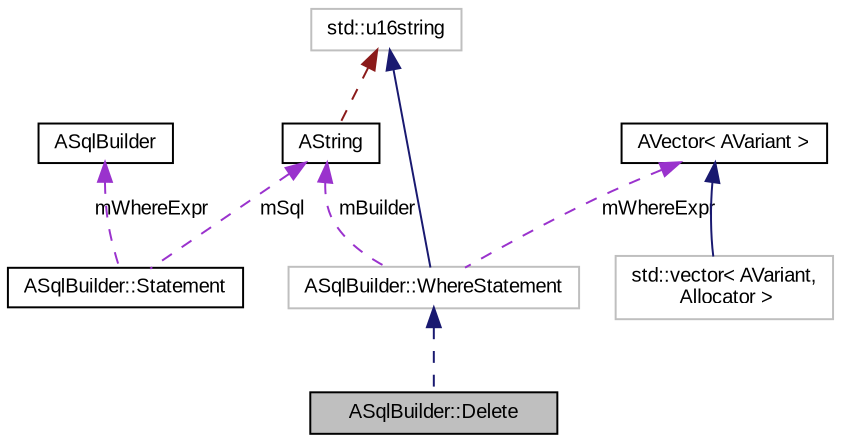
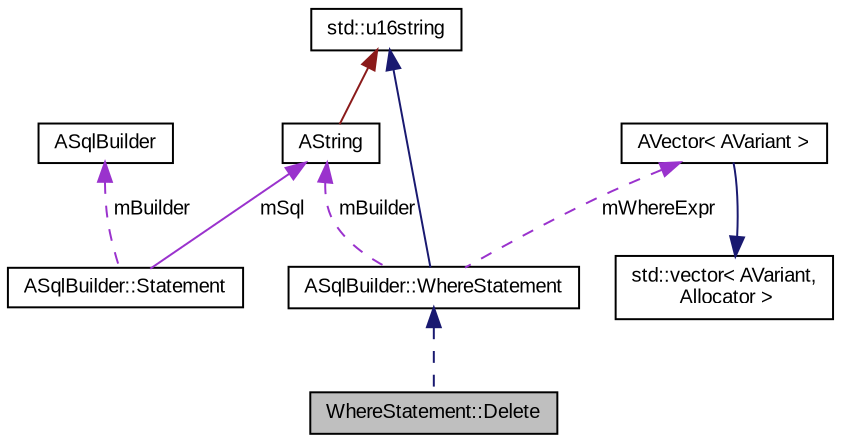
(386, 30) -> (386, 30)
(354, 96) -> (354, 96)
(149, 209) -> (149, 209)
(711, 219) -> (737, 199)
(220, 221) -> (220, 221)
(434, 288) -> (434, 288)
(724, 288) -> (724, 288)
(434, 413) -> (434, 413)
